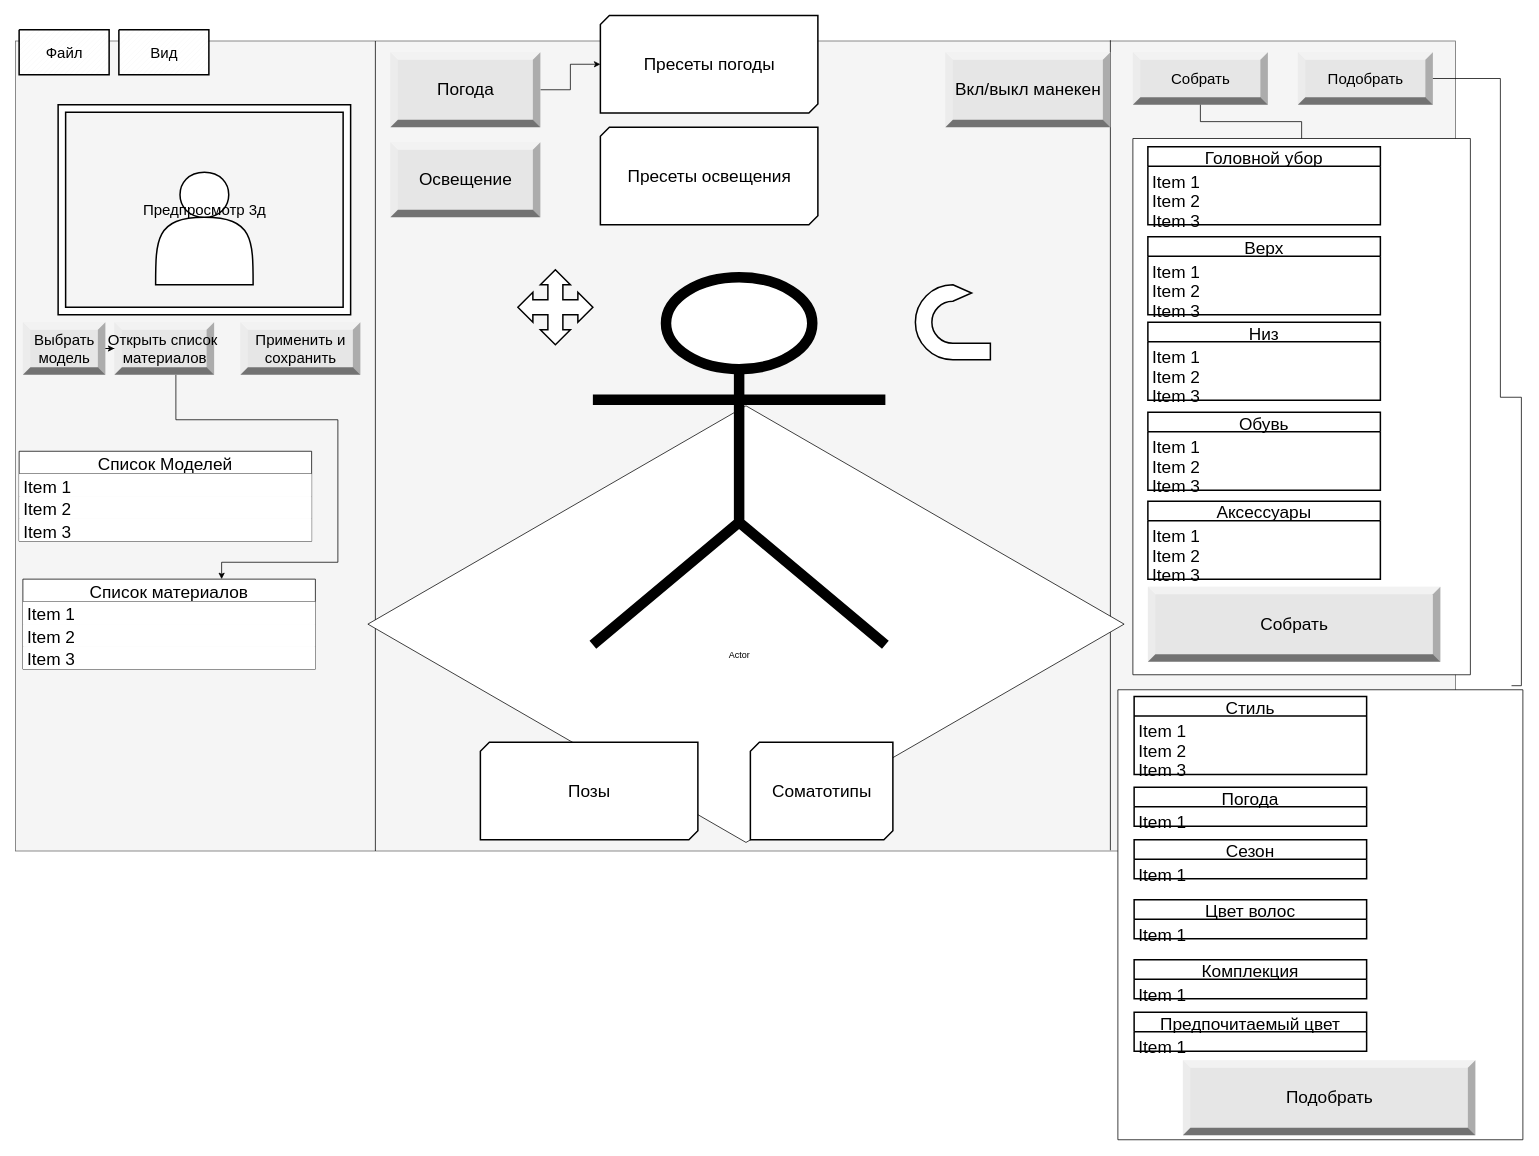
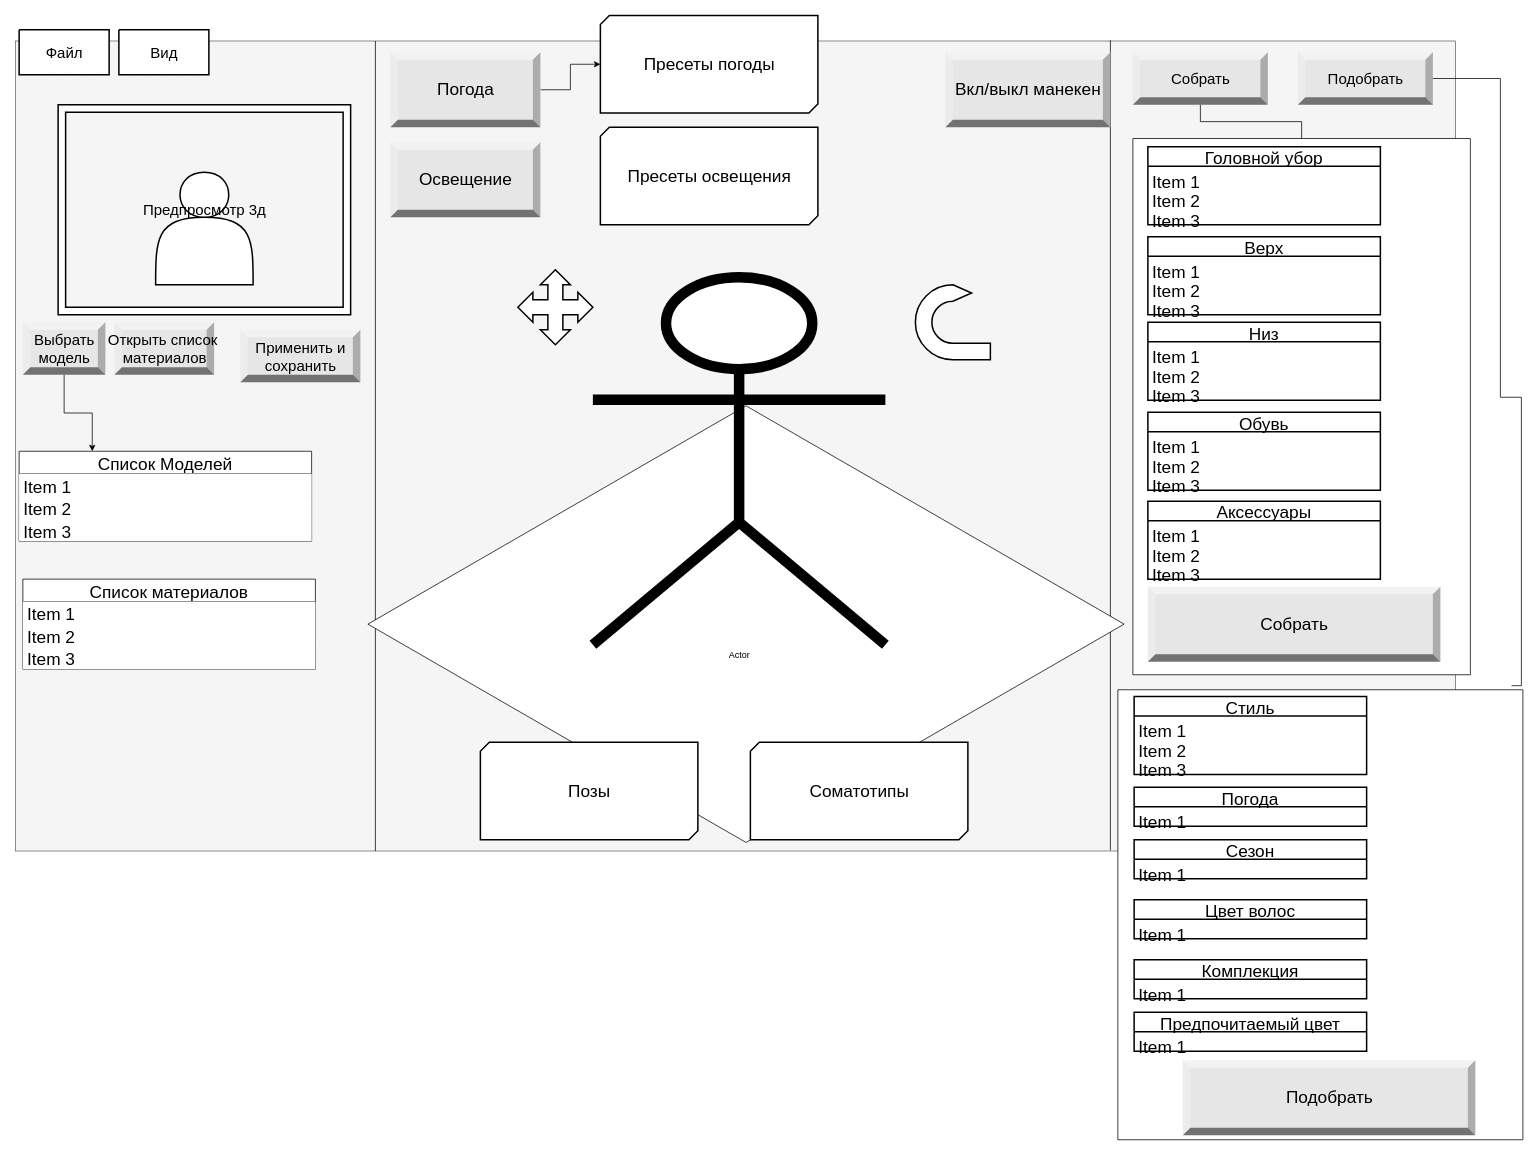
(109, 348) -> (92, 428)
(300, 348) -> (300, 356)
(256, 420) -> none
(822, 791) -> (859, 791)
